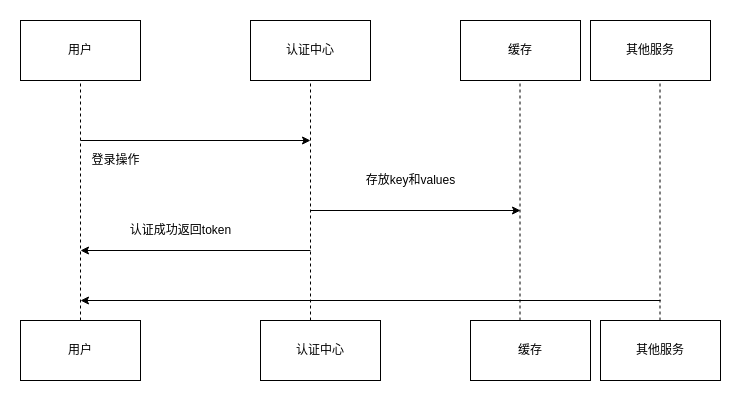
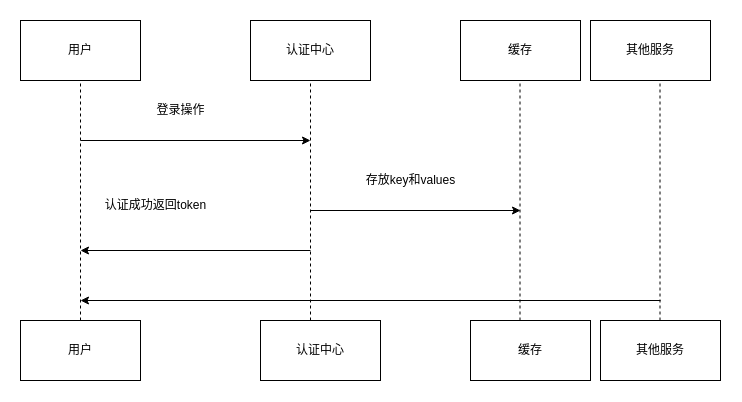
(116, 161) -> (181, 111)
(181, 231) -> (156, 206)
